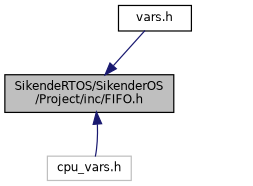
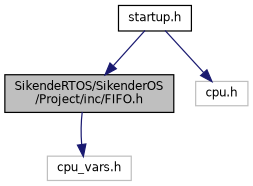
(155, 18) -> (155, 18)
none -> (222, 94)
(97, 140) -> (81, 128)
